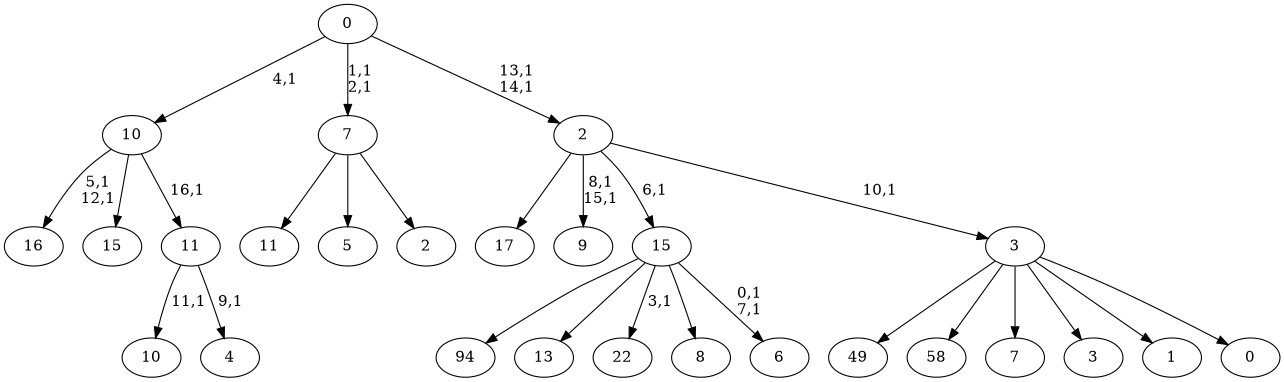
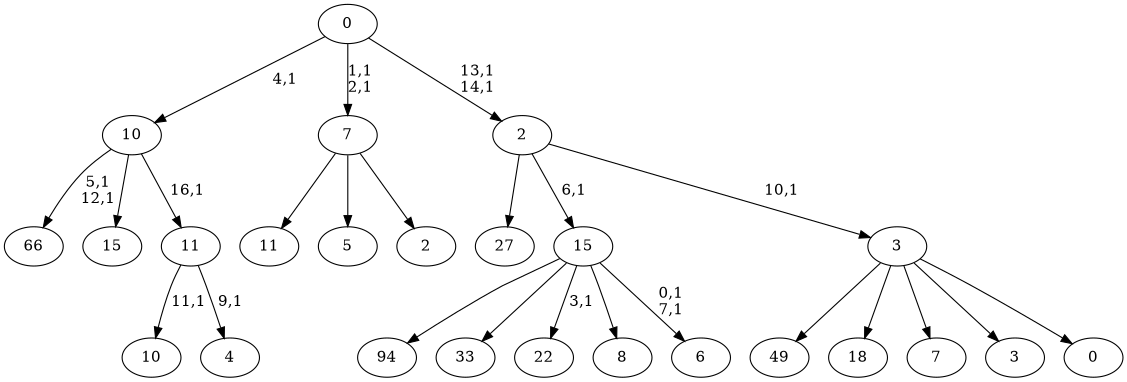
(34, 246) -> (34, 246)
(505, 246) -> (505, 246)
(583, 246) -> none
(544, 358) -> (466, 358)
(937, 358) -> (858, 358)
(1172, 358) -> none
